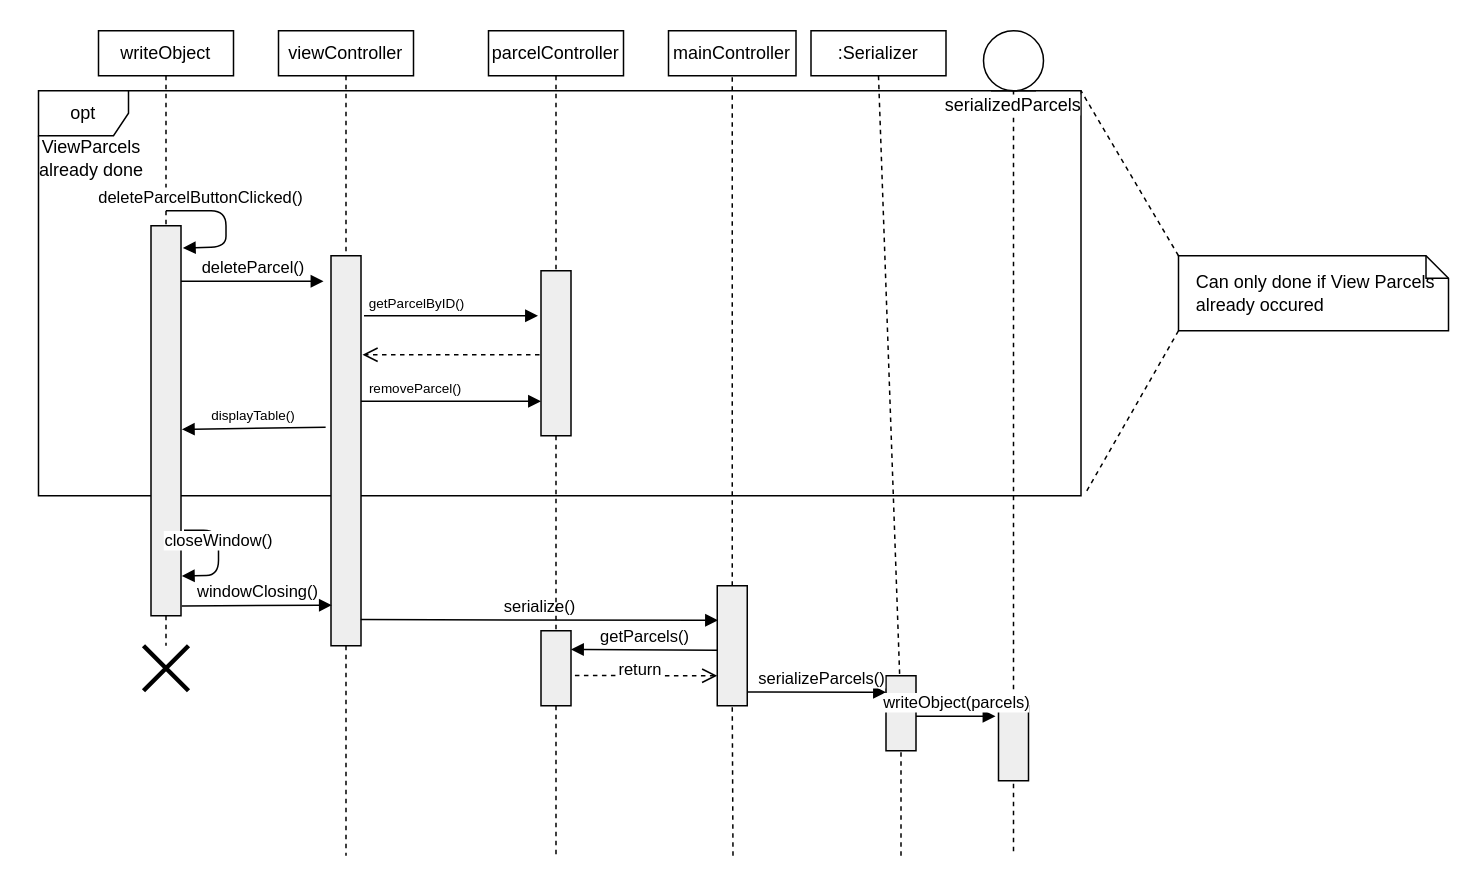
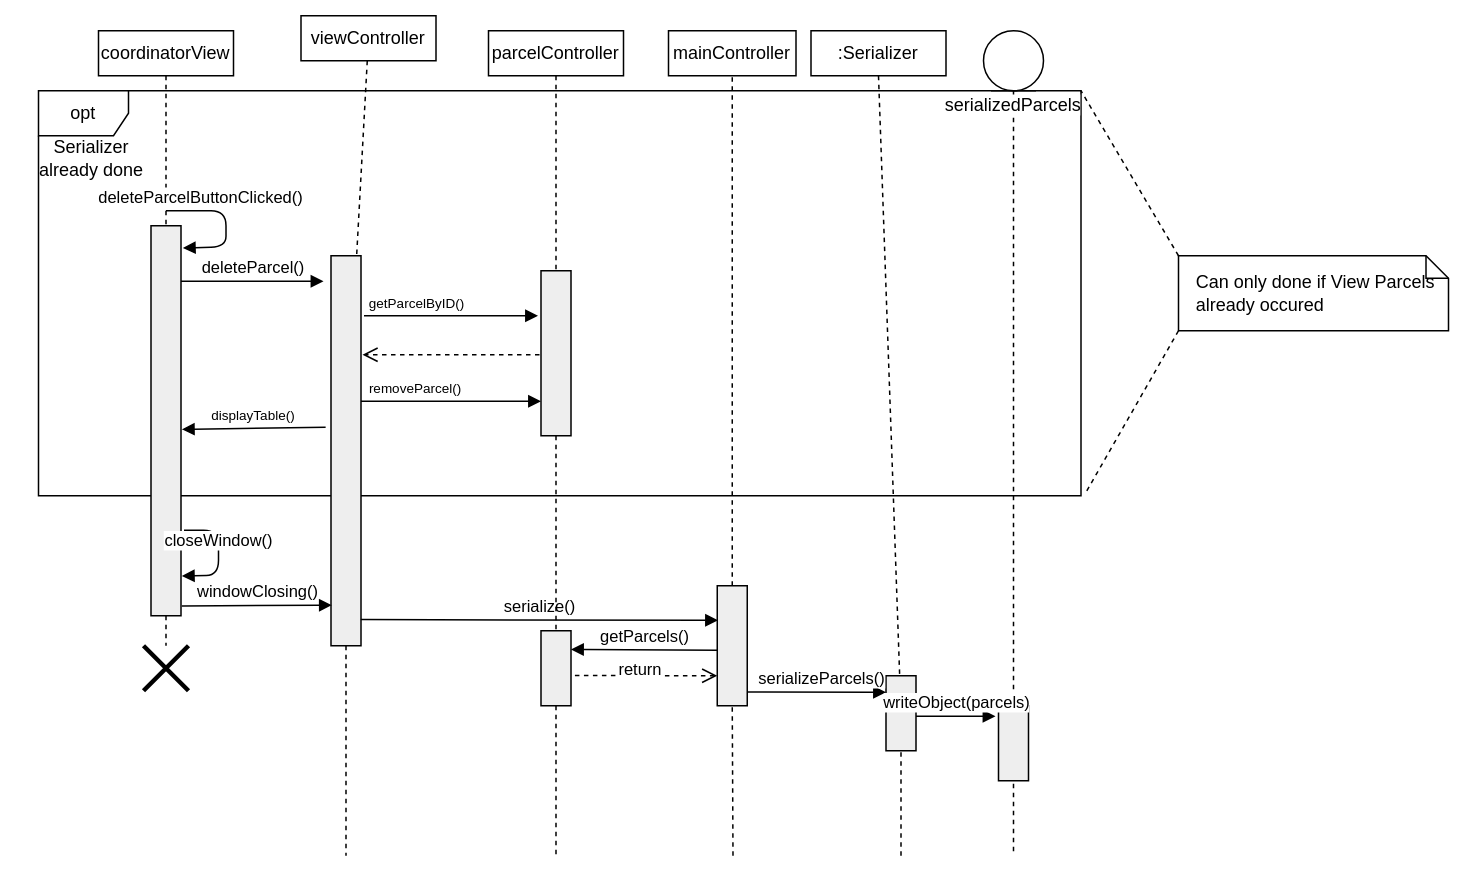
(166, 53) -> (166, 53)
(346, 53) -> (368, 38)
(92, 158) -> (92, 158)
